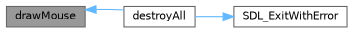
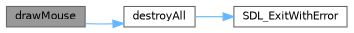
(110, 9) -> (99, 24)
